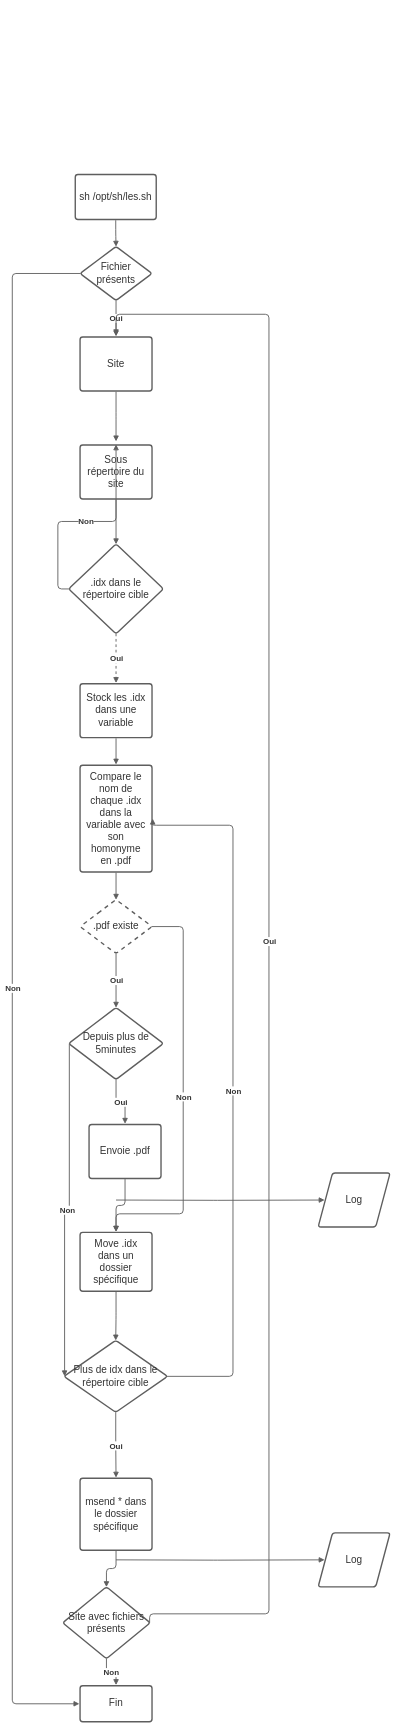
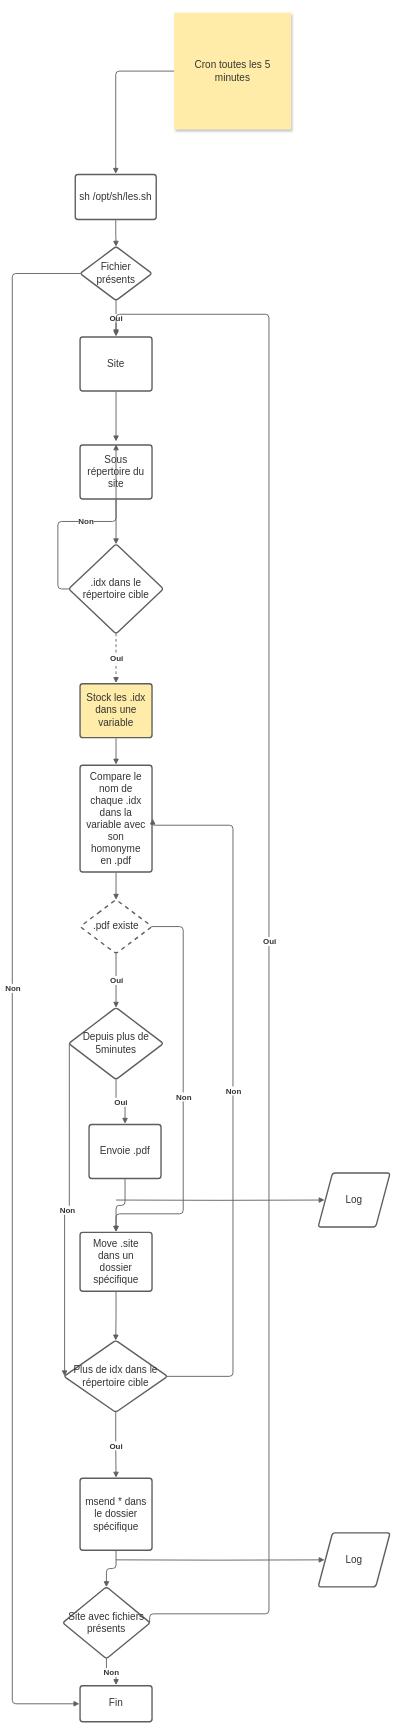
none -> (233, 71)
none -> (116, 89)
(116, 711) -> (116, 711)
(116, 1262) -> (116, 1262)
